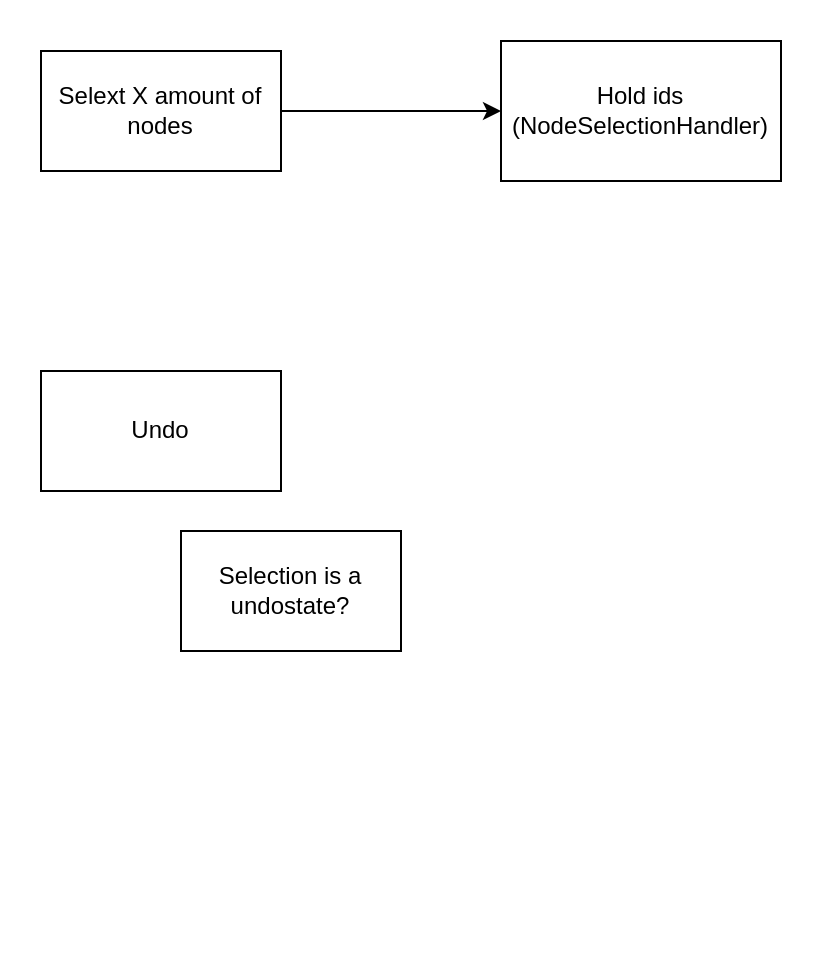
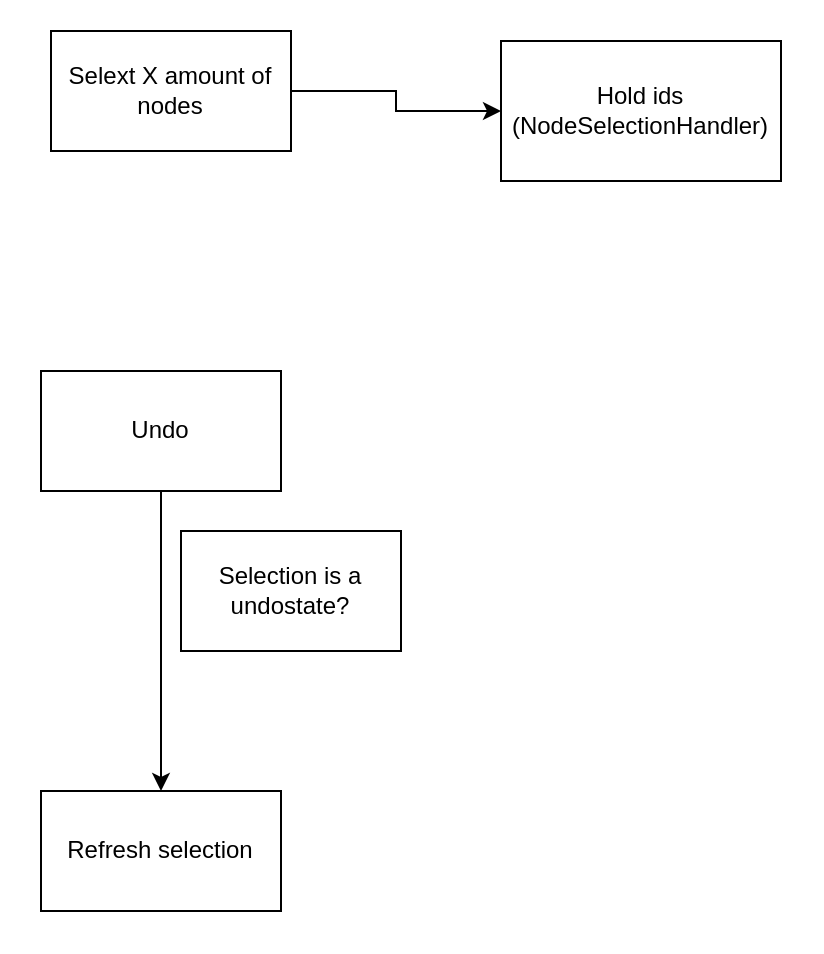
(161, 111) -> (171, 91)
none -> (161, 634)
none -> (161, 851)
